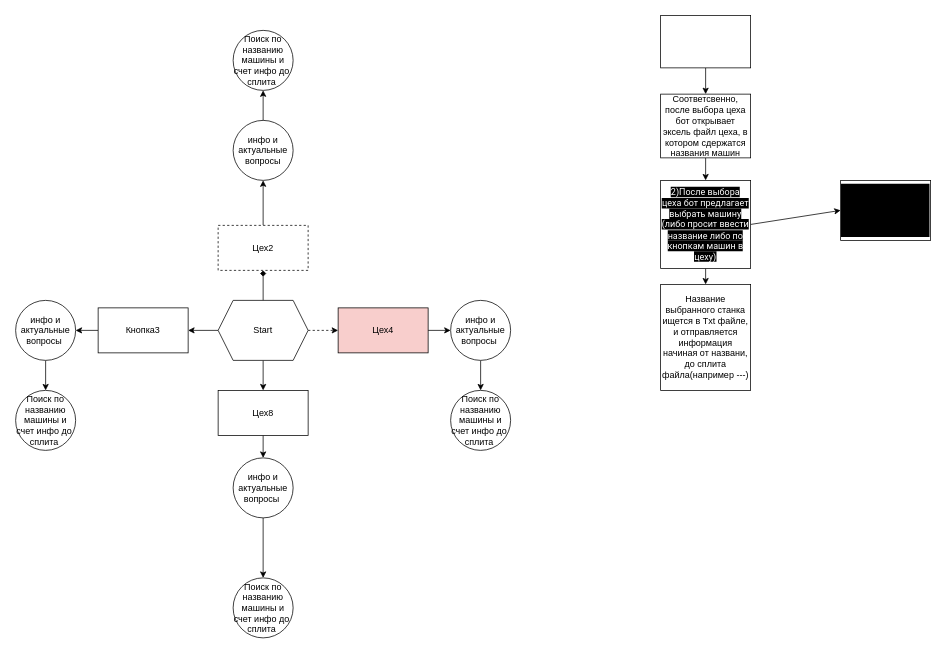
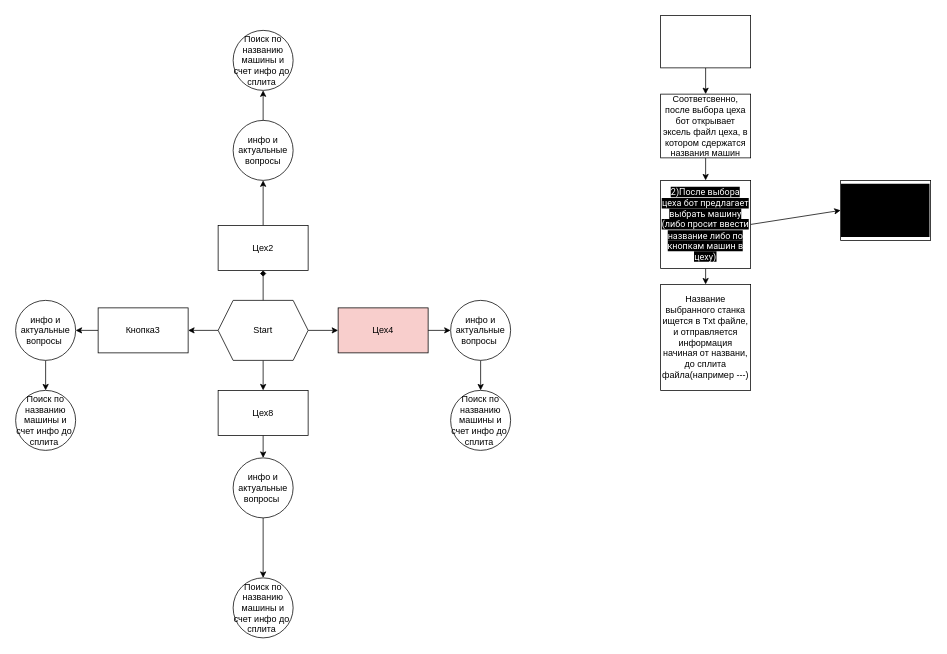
(263, 248) -> (263, 248)
(320, 330) -> (320, 330)
